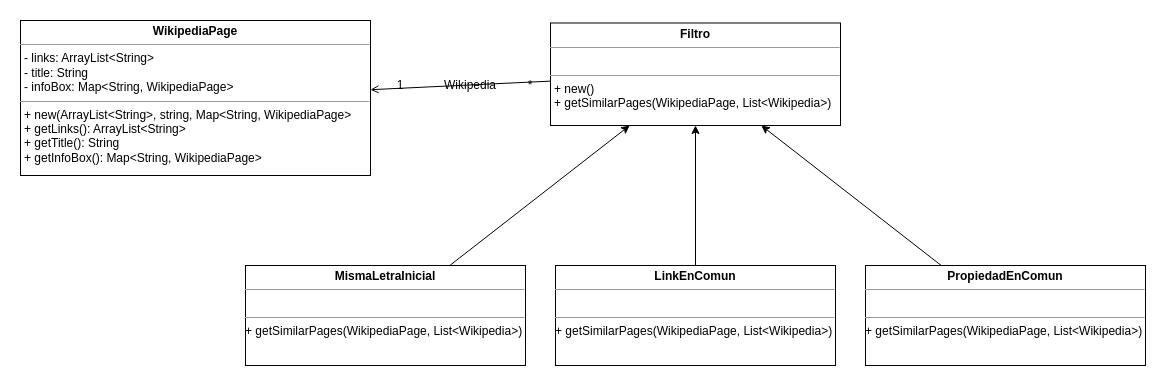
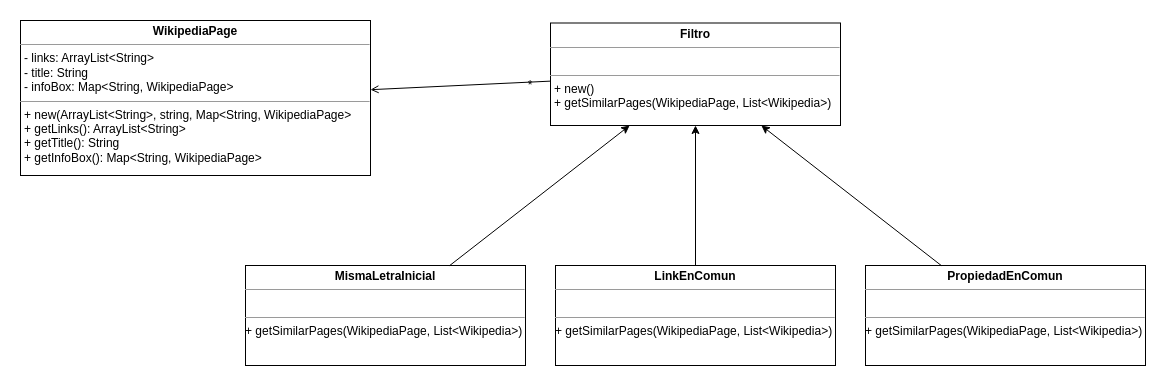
(401, 86) -> none
(471, 86) -> none
